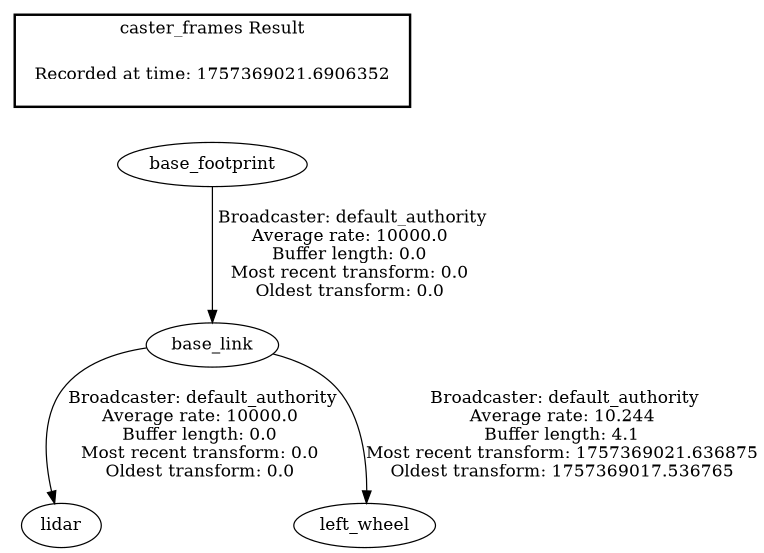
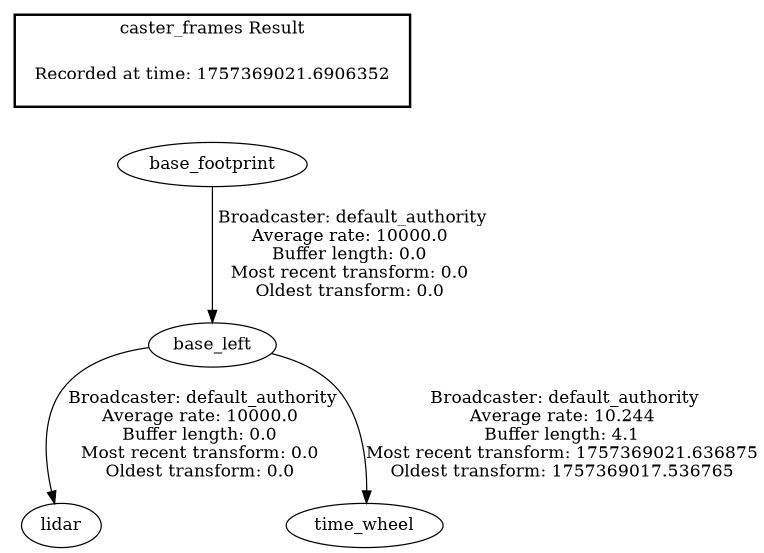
(212, 345) -> (212, 345)
(365, 525) -> (365, 525)
